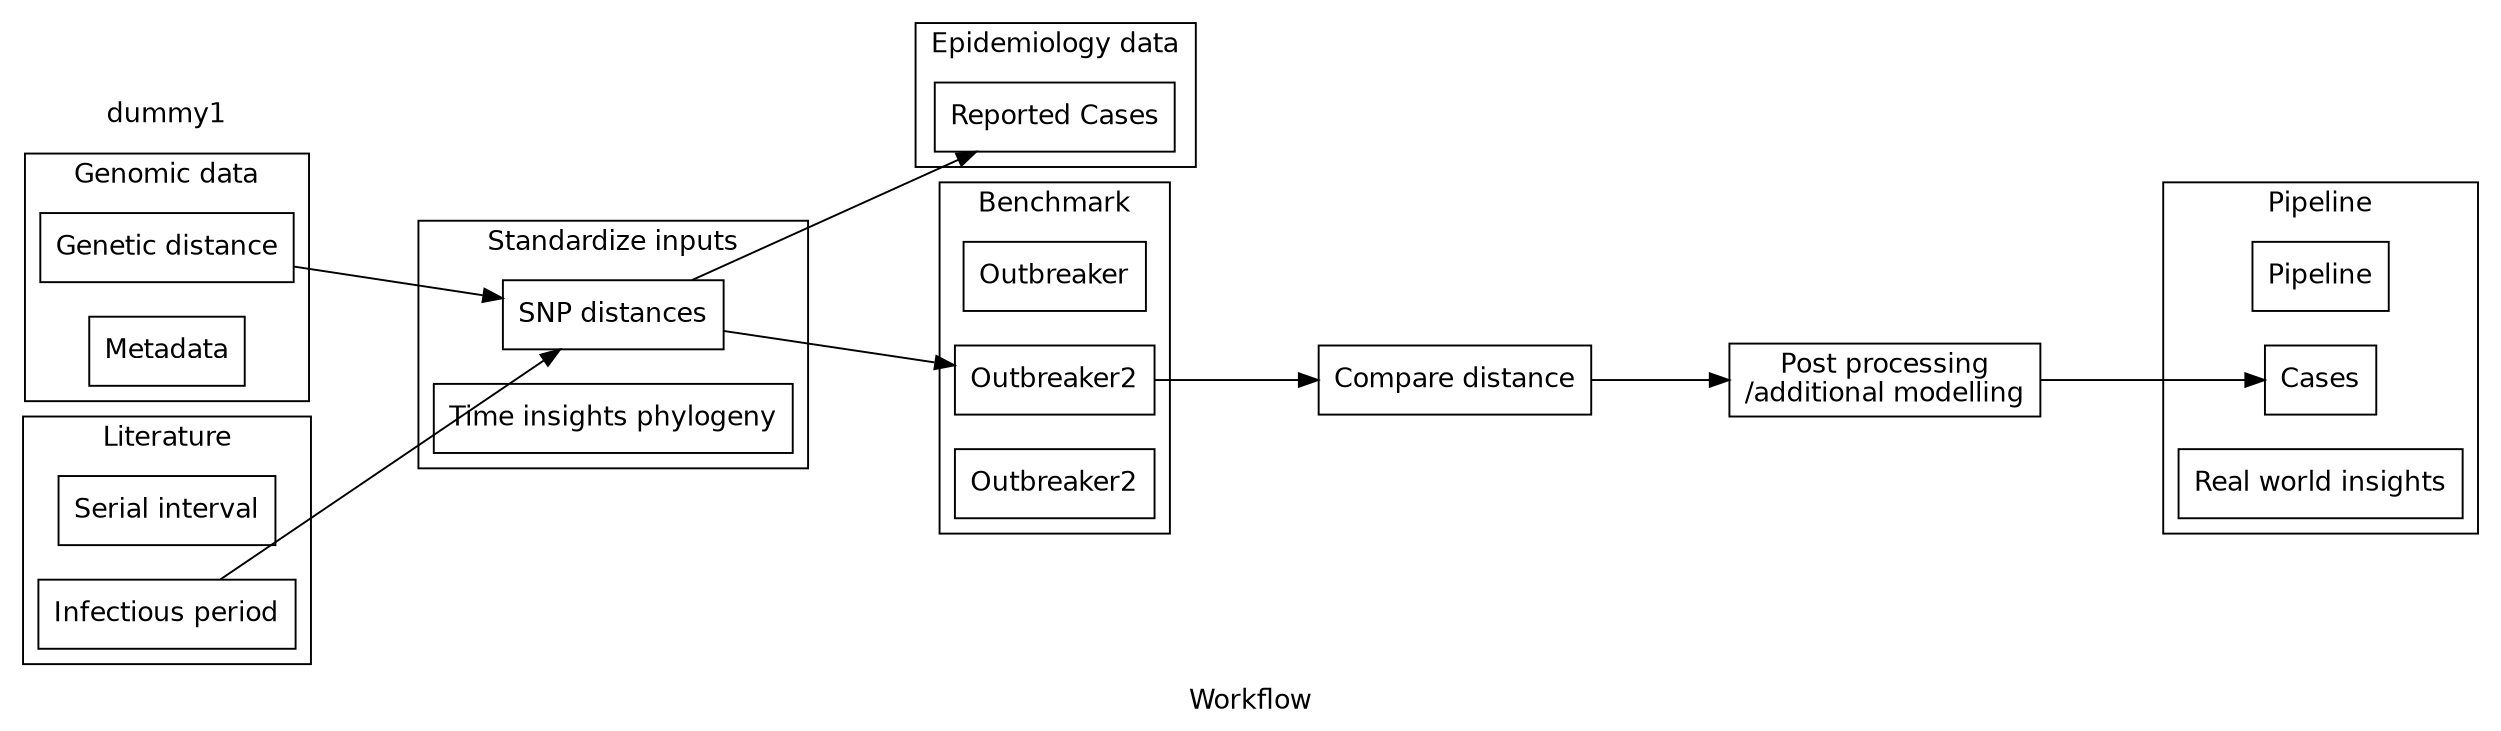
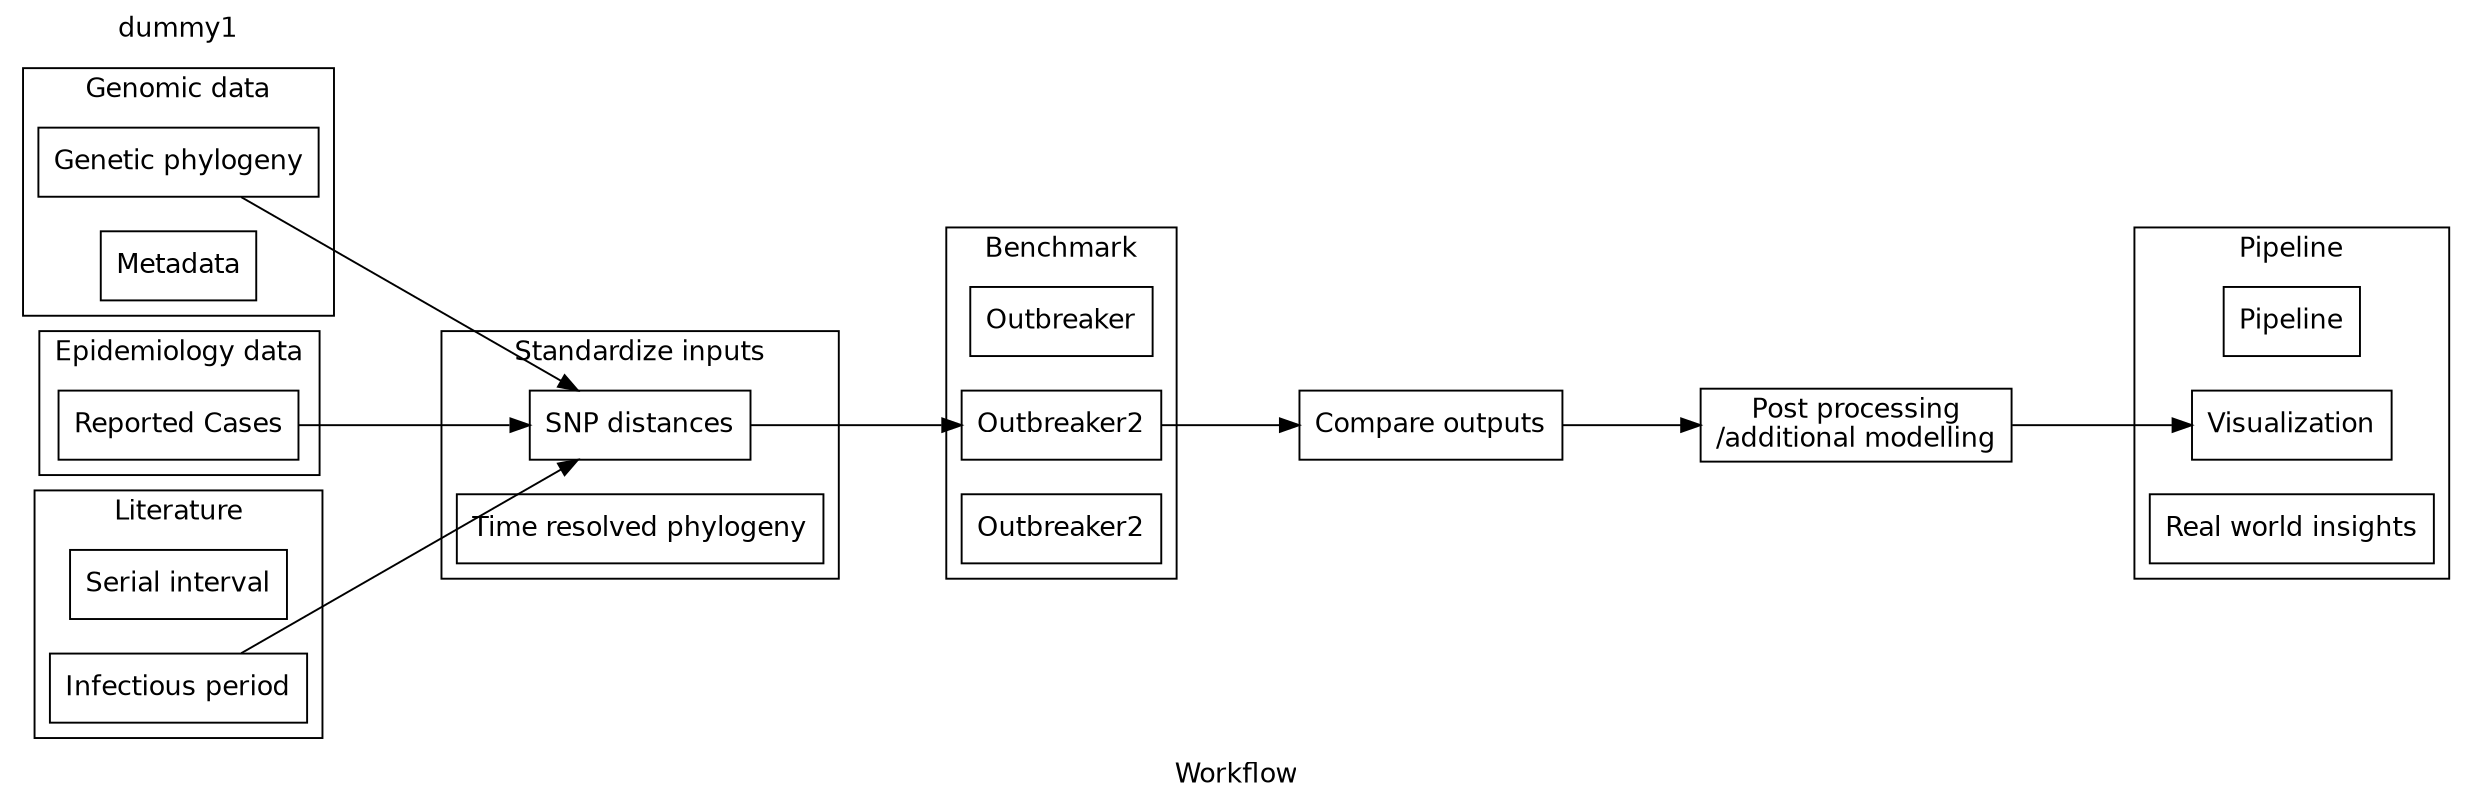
(825, 220) -> (404, 425)
(167, 248) -> (179, 162)
(1455, 380) -> (1431, 425)
(2321, 380) -> (2292, 425)
(613, 418) -> (640, 529)
